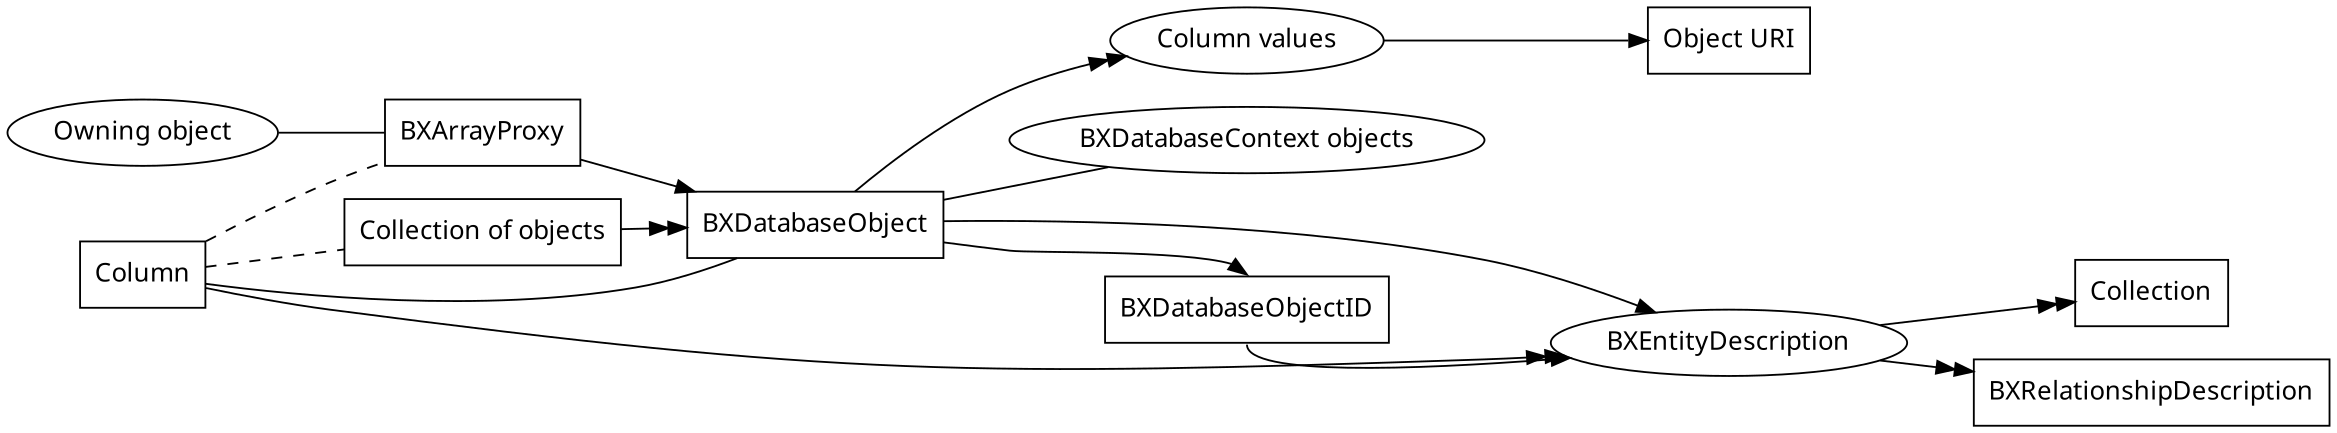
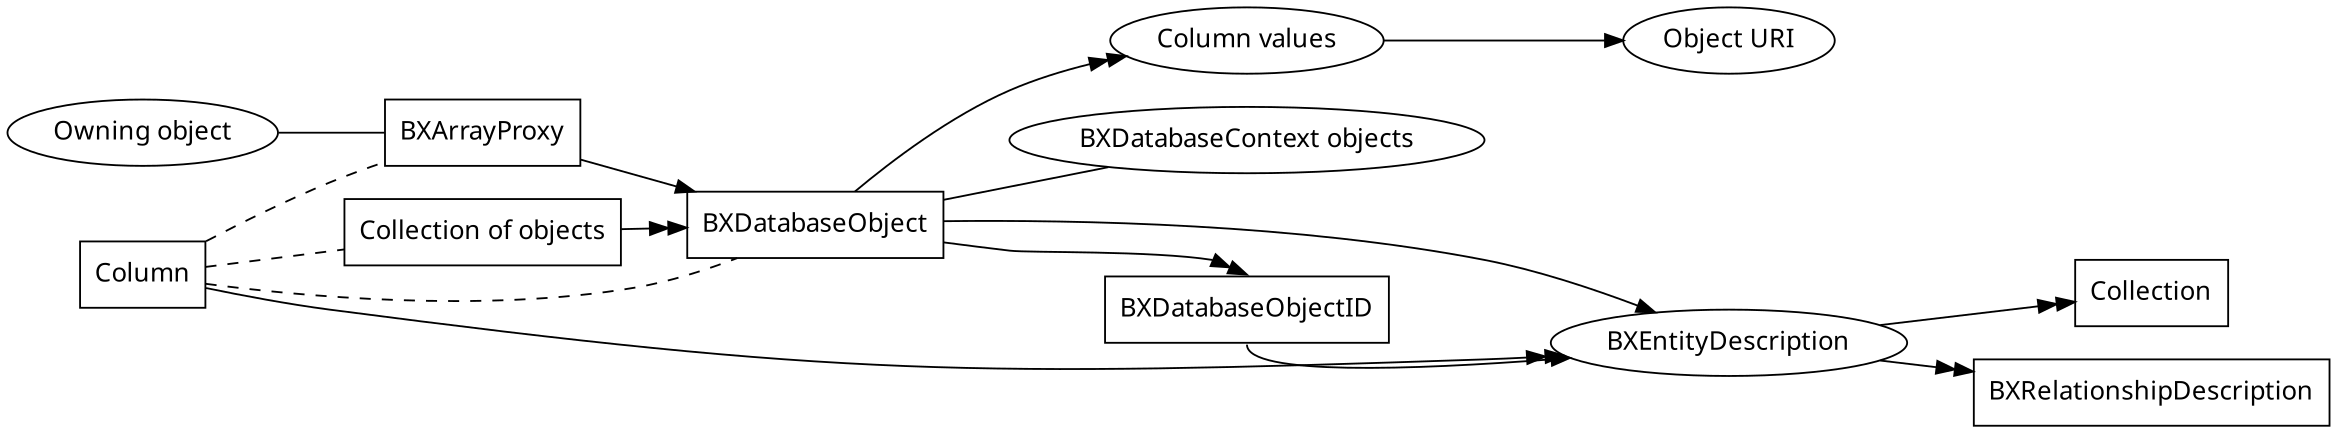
(1729, 41) -> (1729, 41)
(1088, 252) -> (1078, 252)
(473, 301) -> (473, 301)
